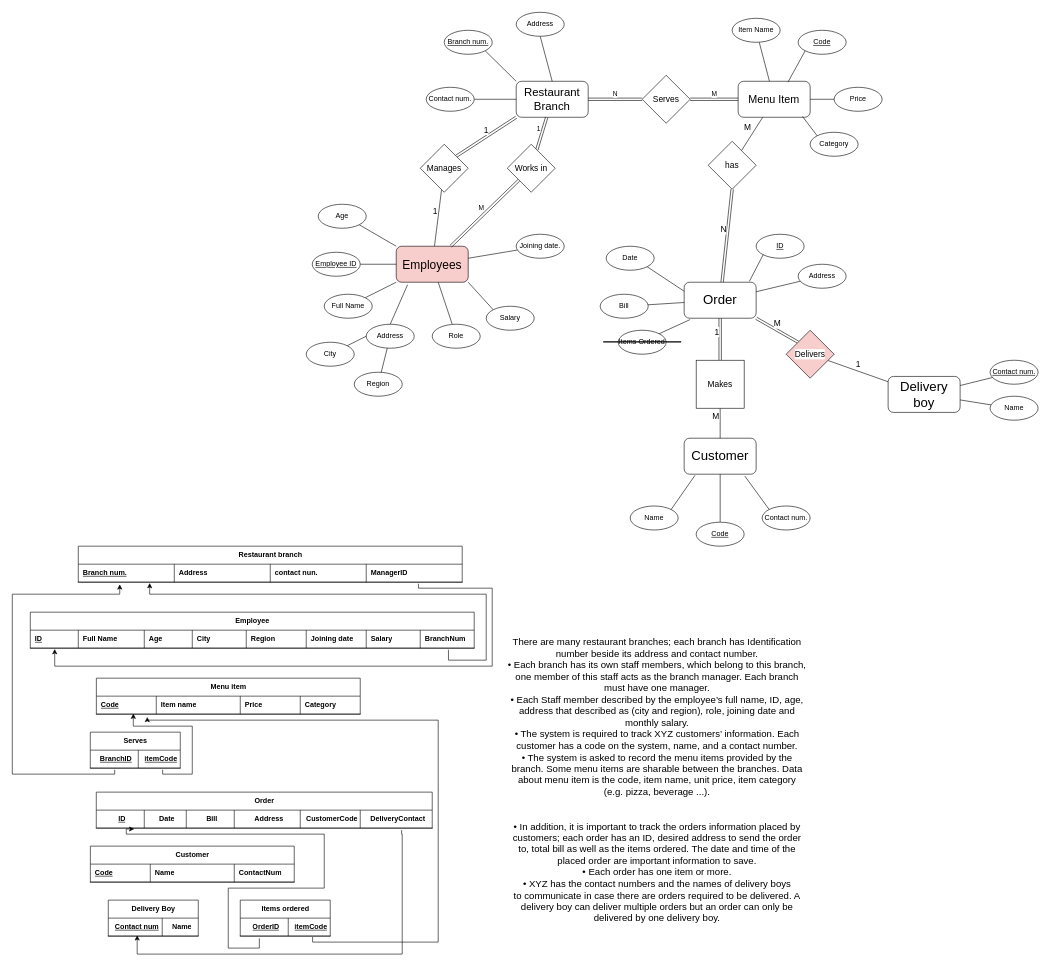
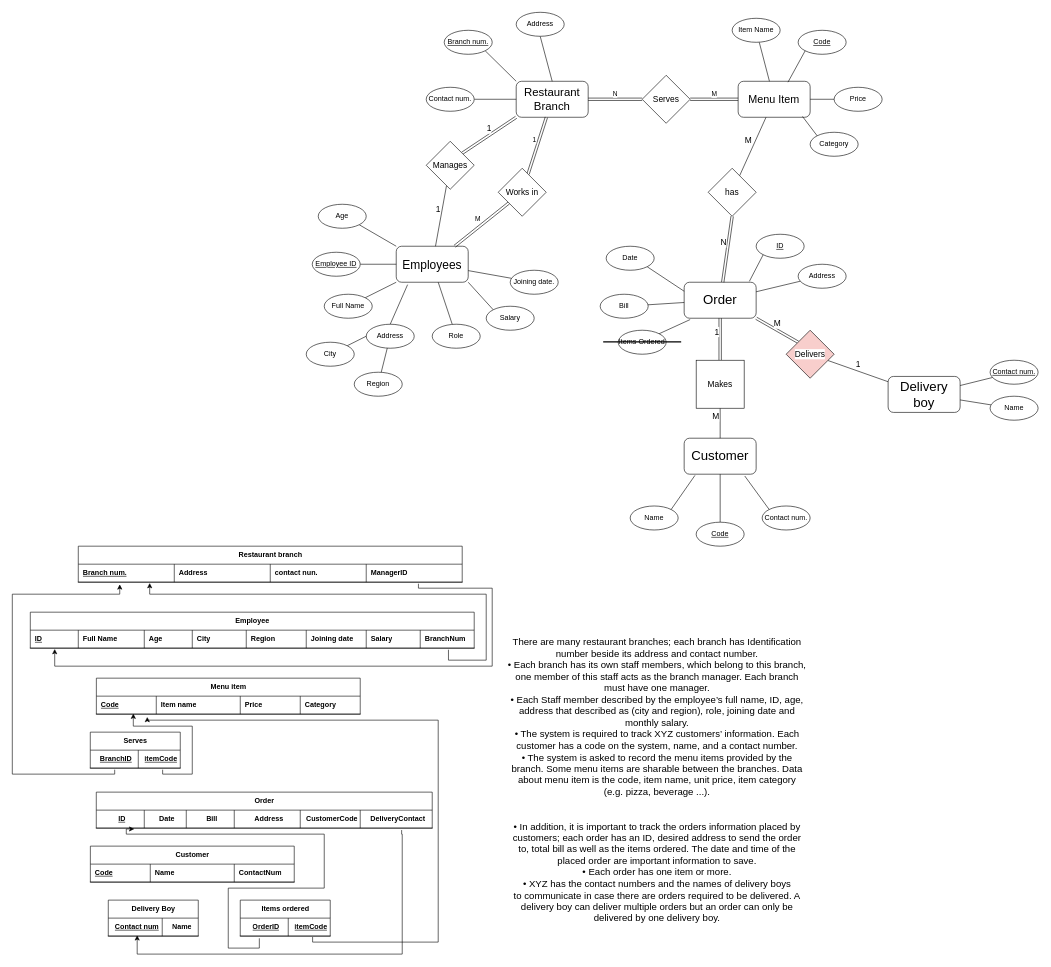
(732, 165) -> (732, 192)
(444, 168) -> (450, 165)
(531, 168) -> (522, 192)
(540, 246) -> (534, 282)
(432, 264) -> (432, 264)
